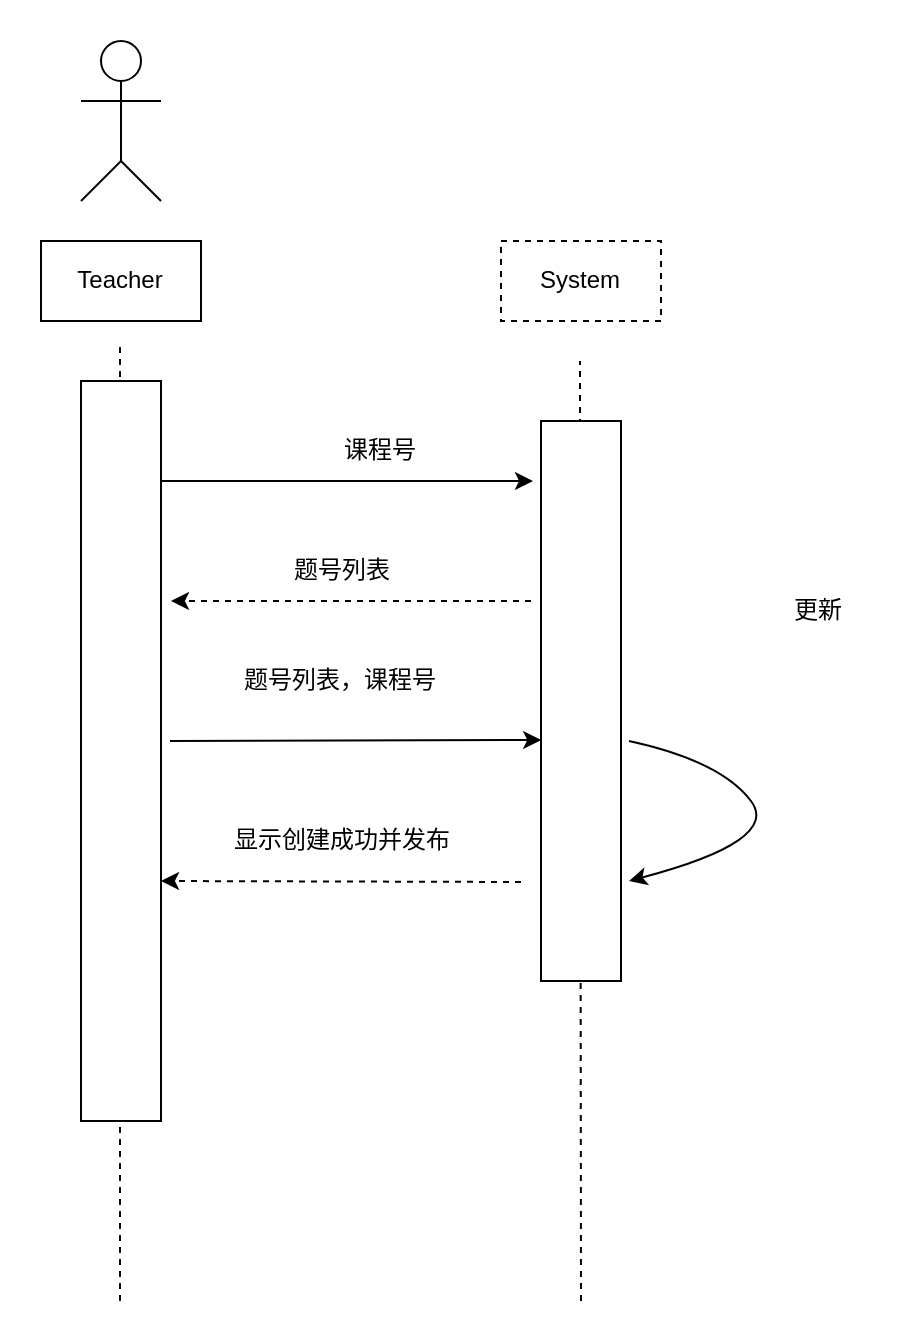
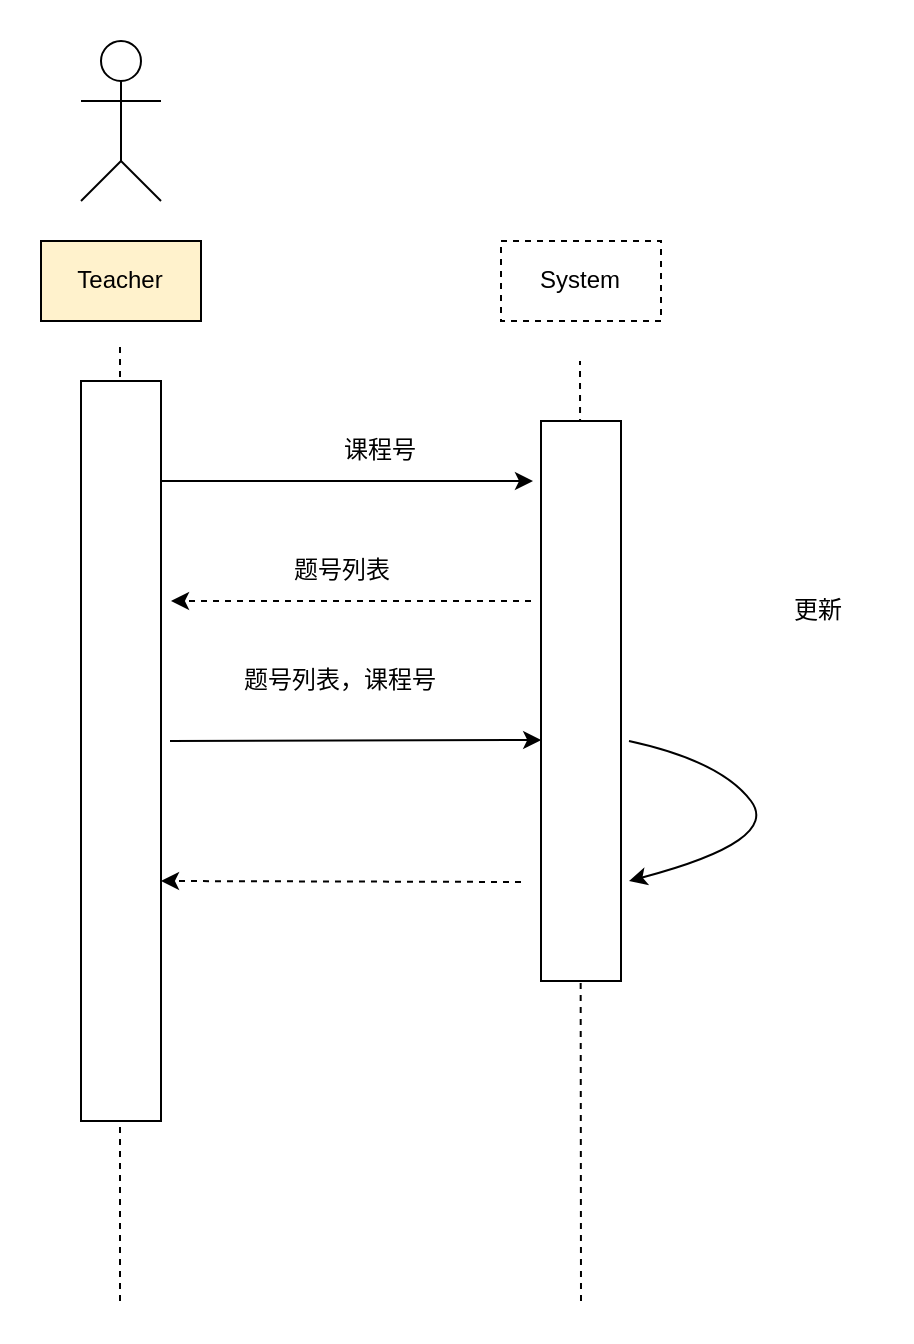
(121, 281) -> (121, 281)
(351, 841) -> none
